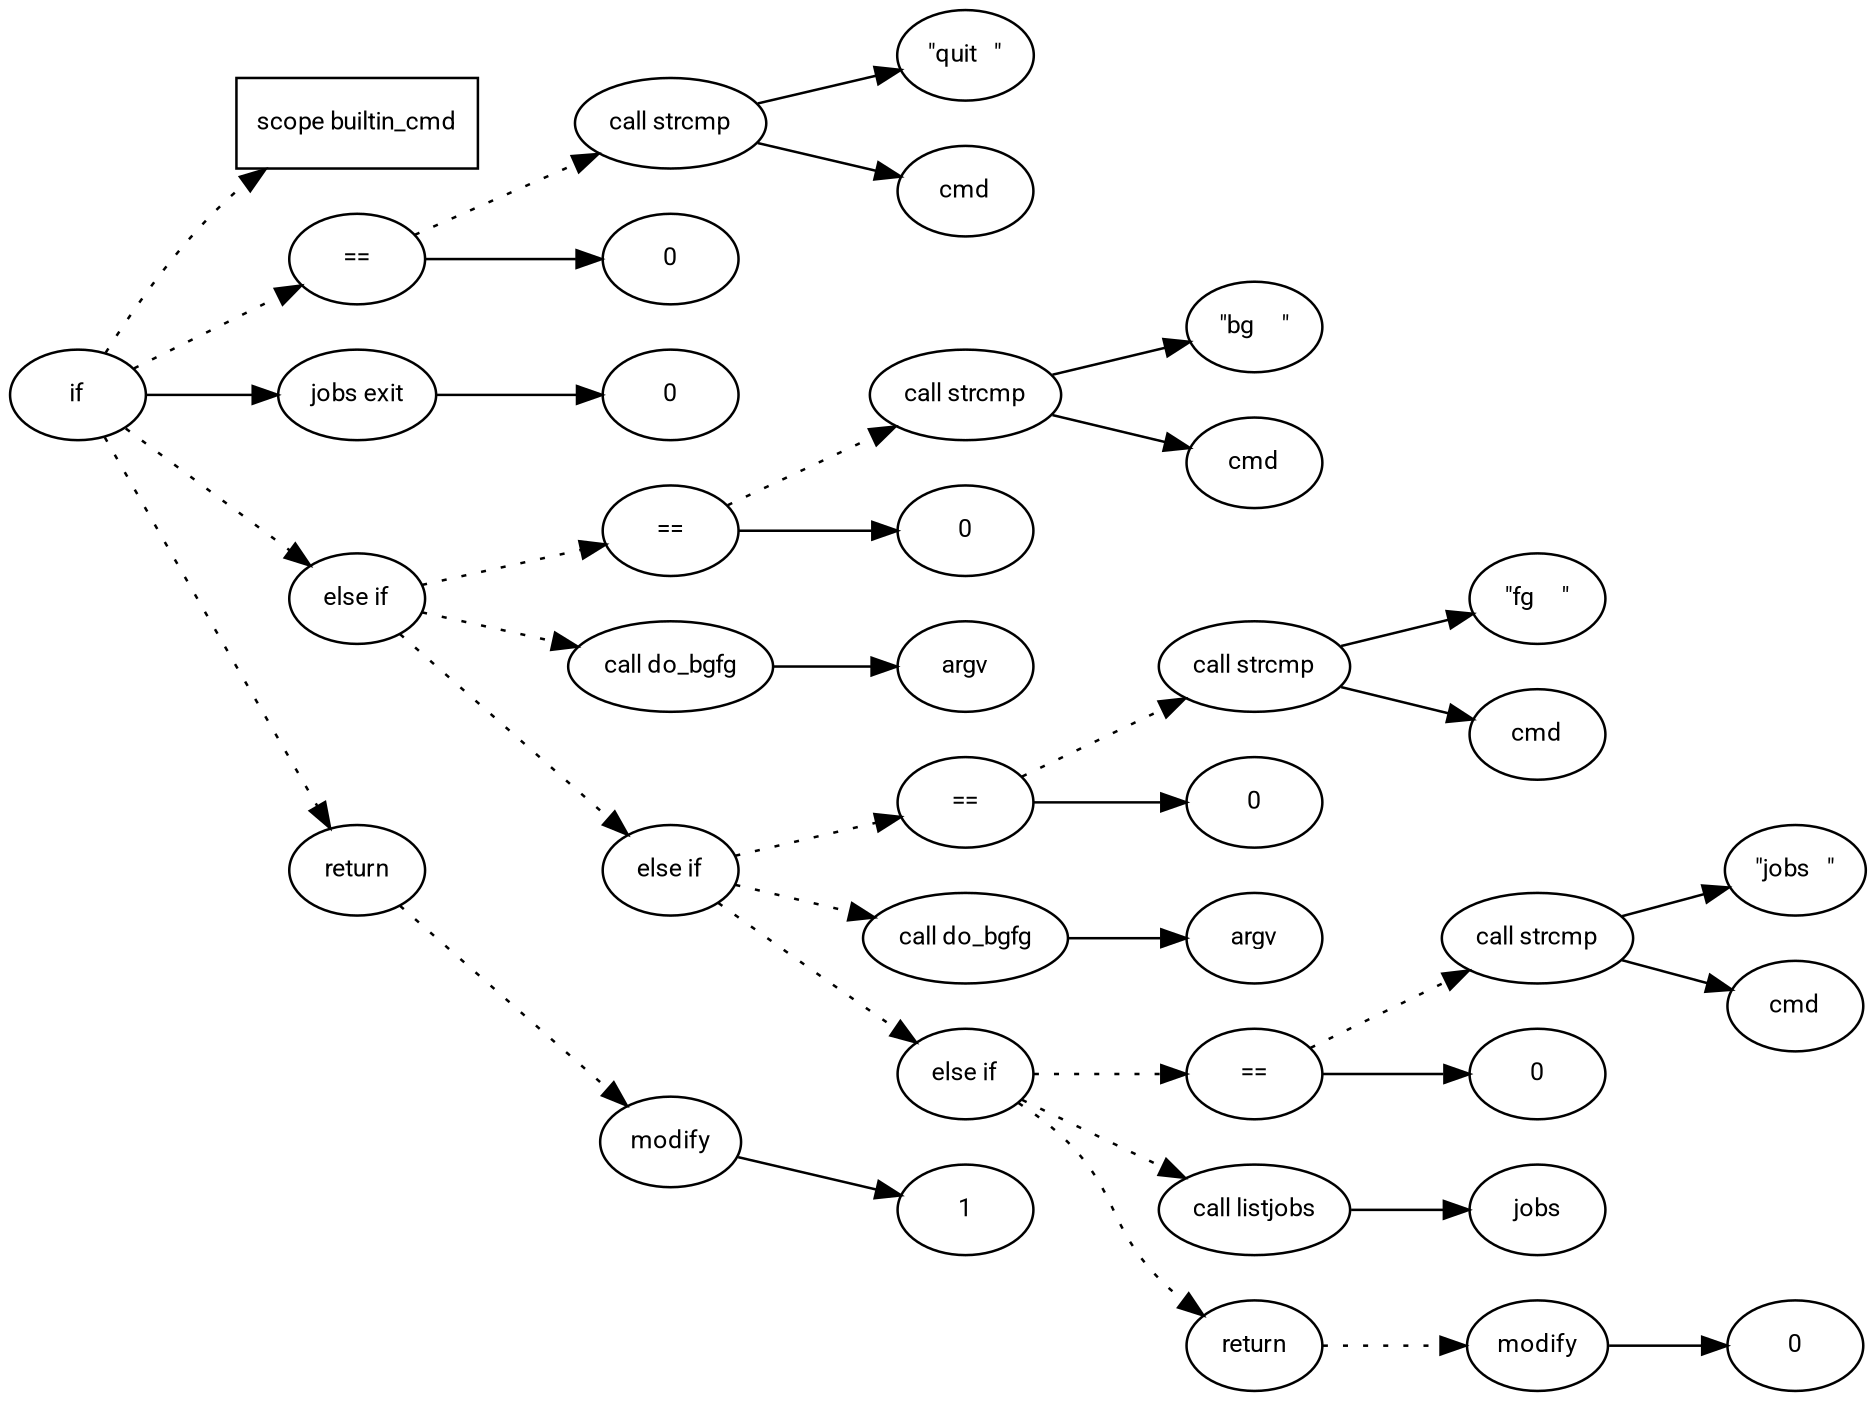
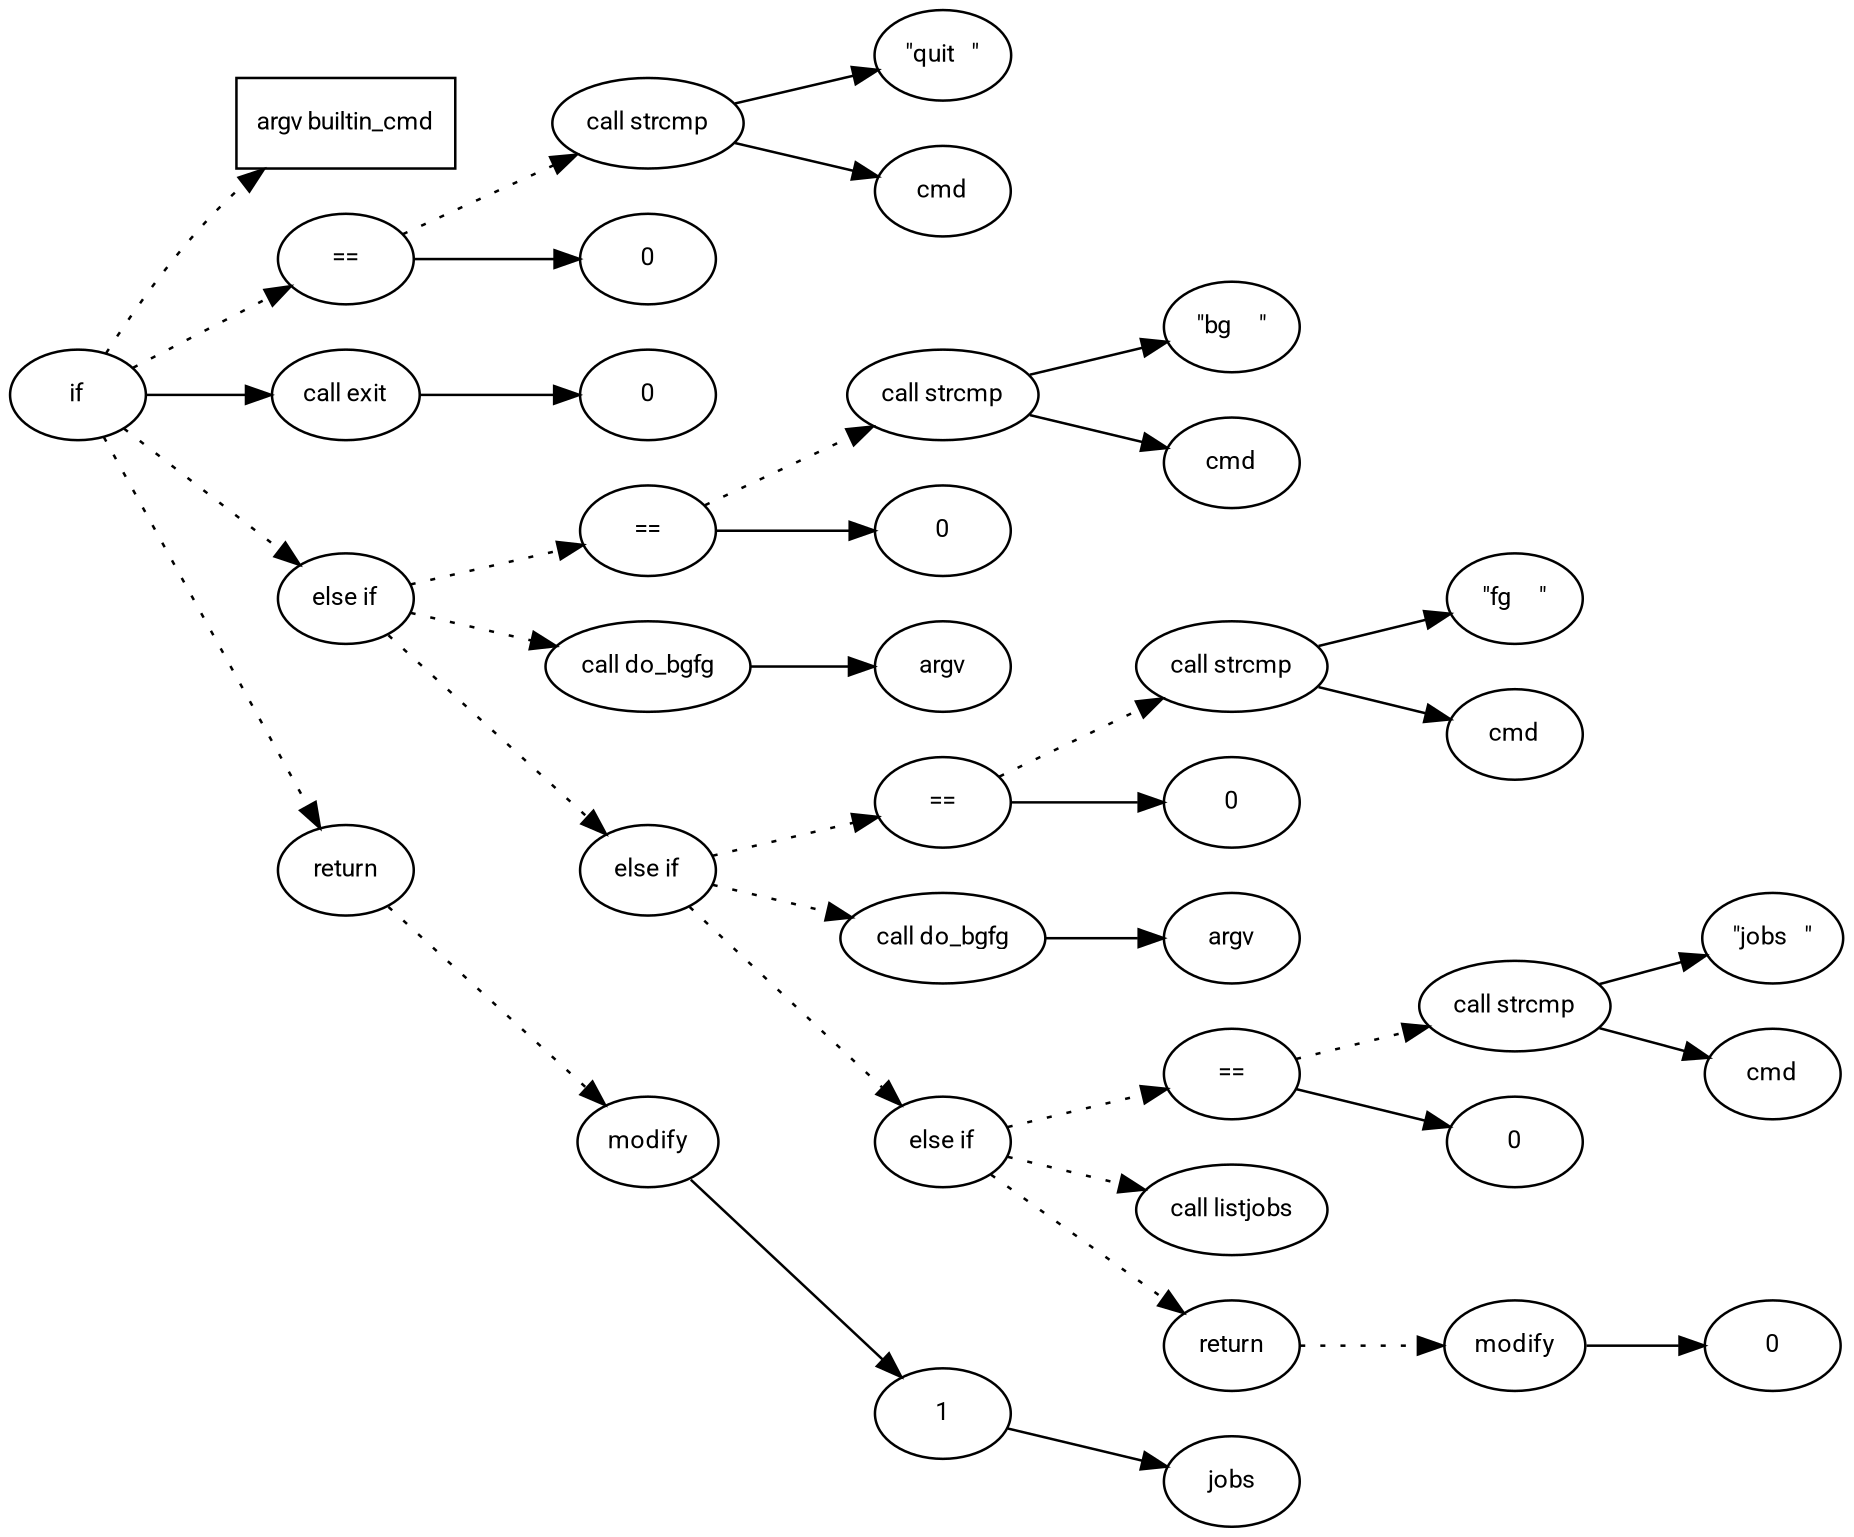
(357, 123) -> (346, 123)
(357, 395) -> (346, 395)
(1397, 1210) -> (1075, 1445)
